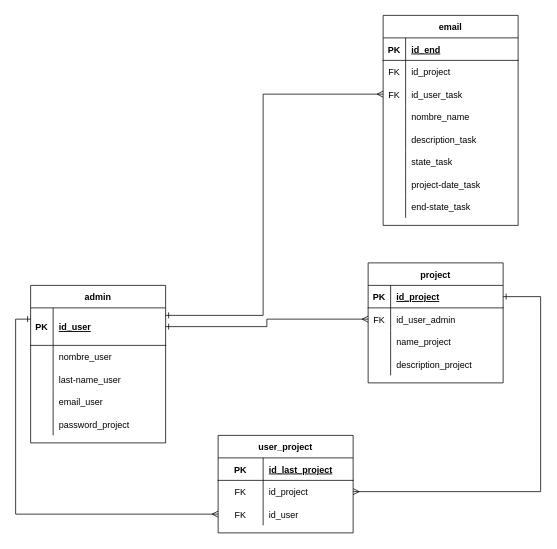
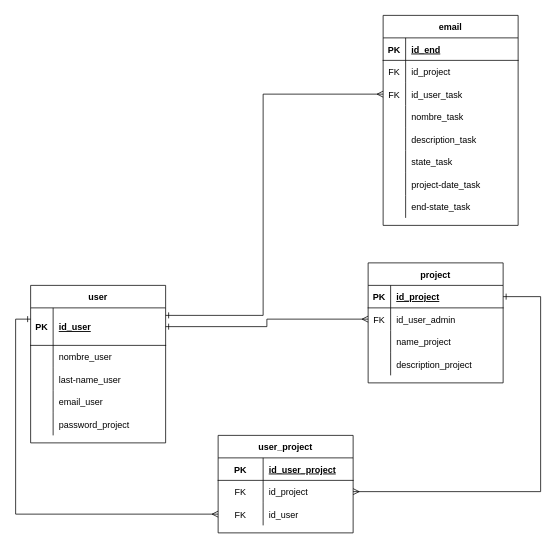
(439, 117) -> (439, 117)
(98, 297) -> (98, 297)
(304, 470) -> (305, 470)
